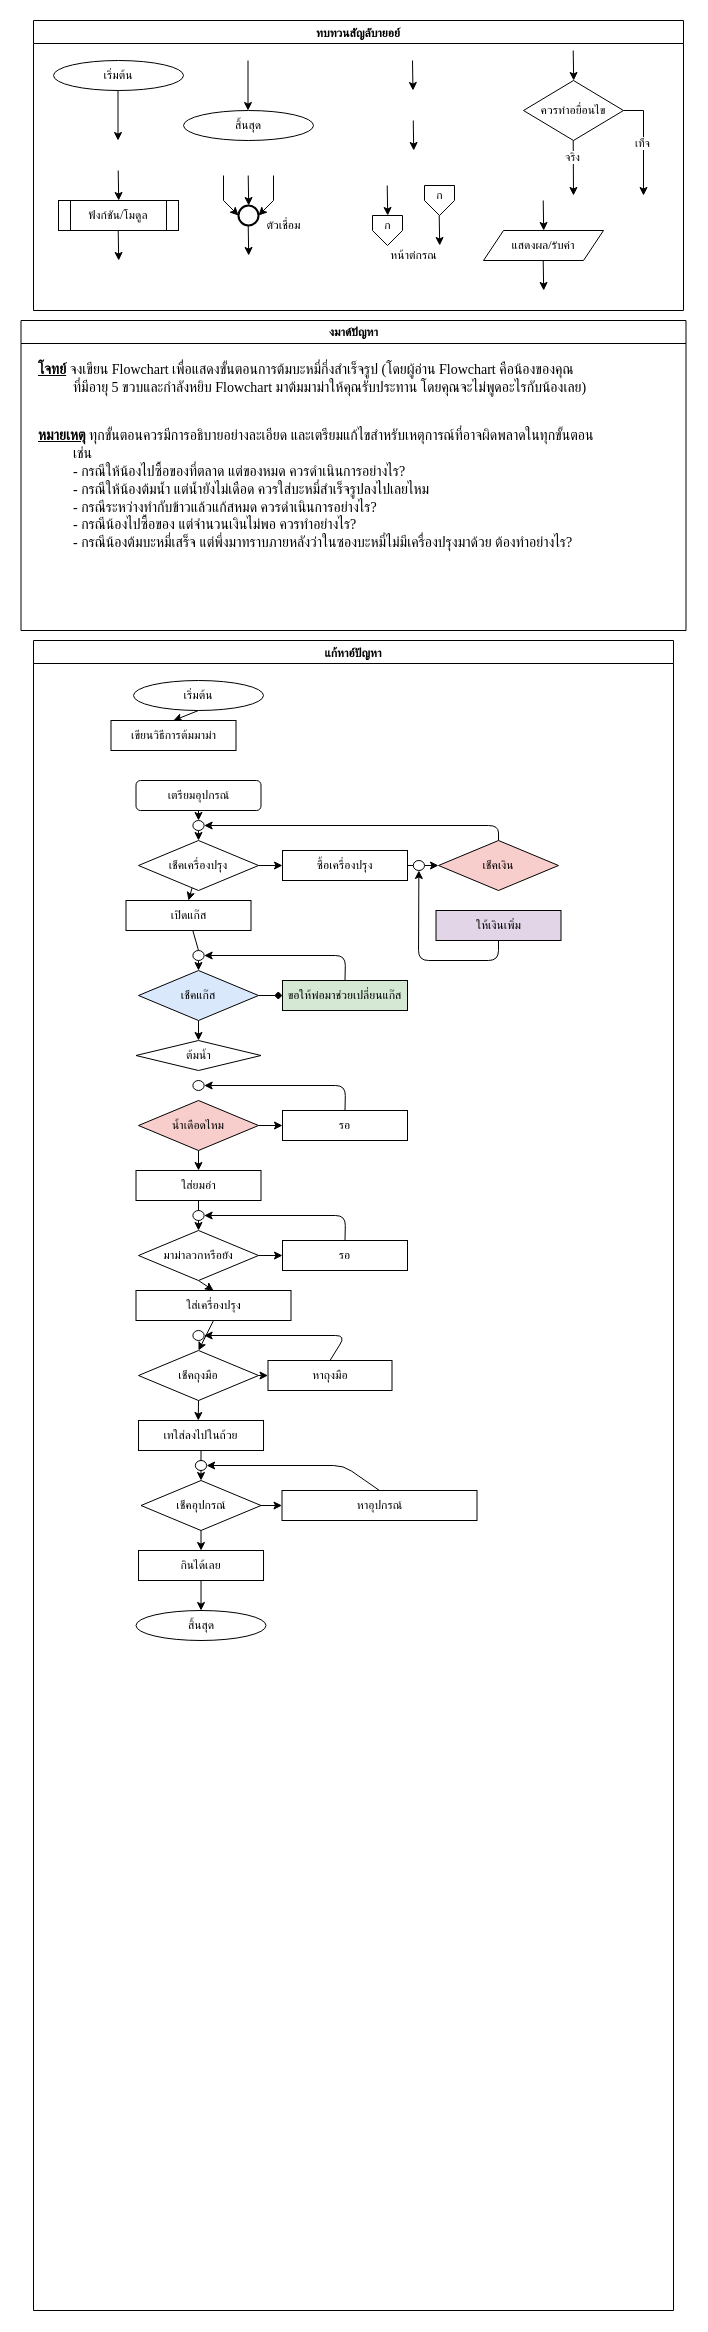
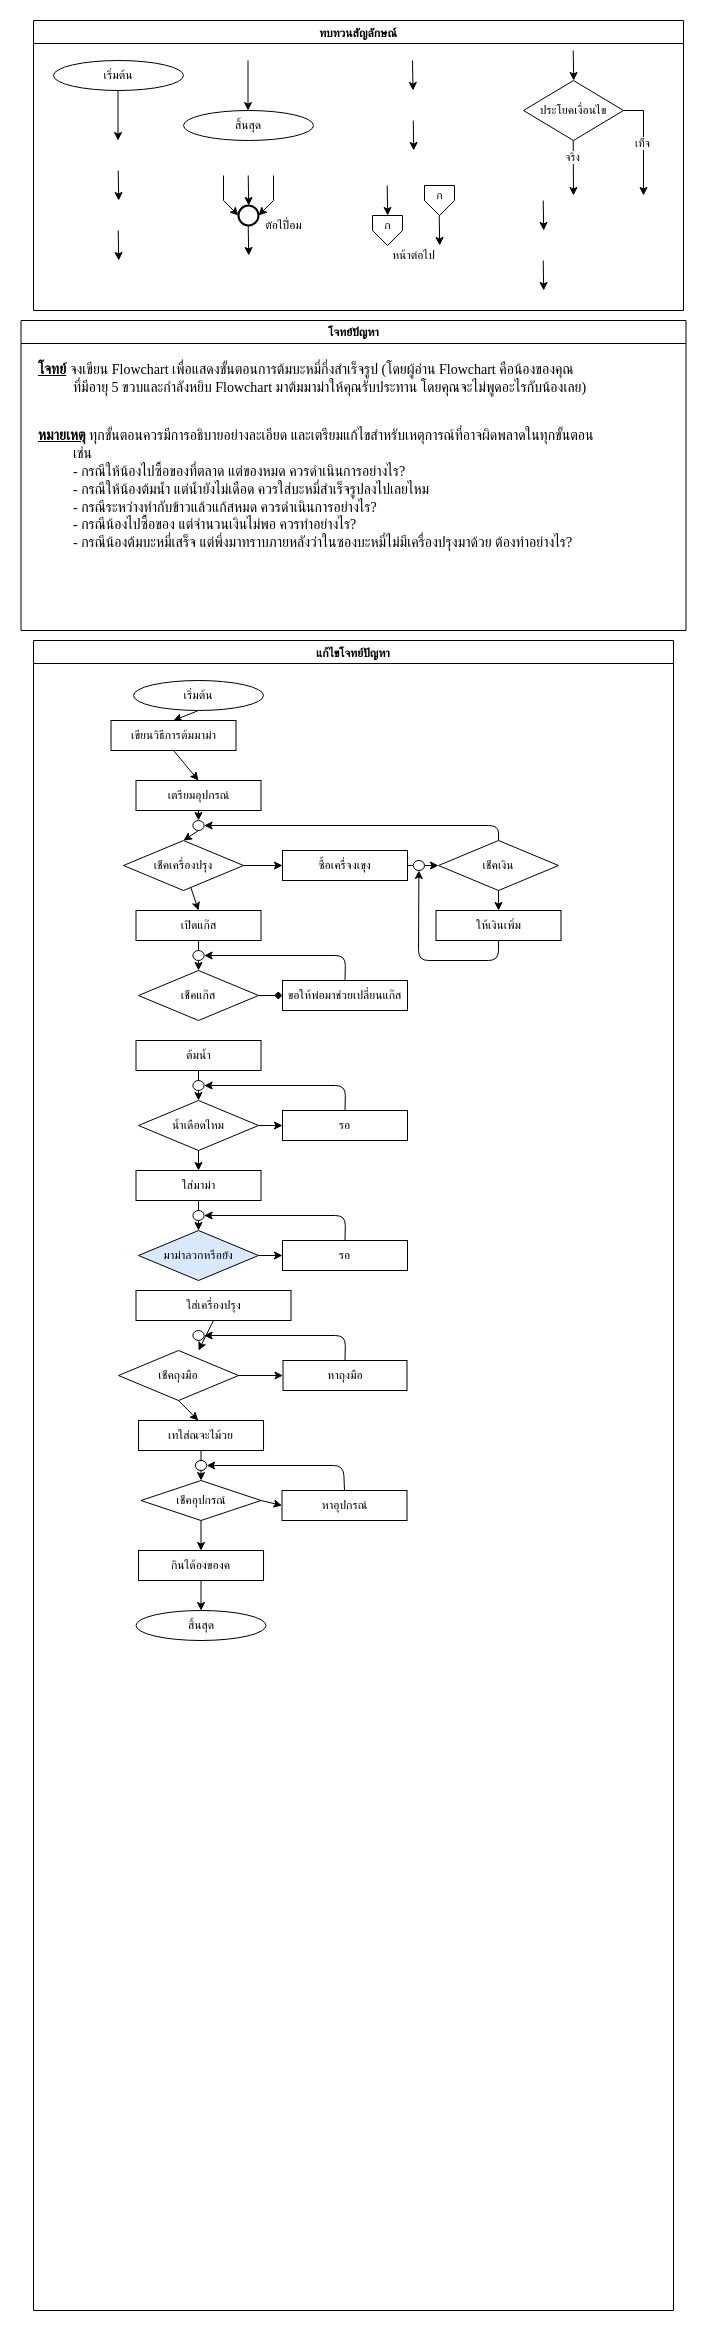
(358, 33) -> (358, 33)
(574, 111) -> (574, 111)
(119, 216) -> none
(284, 226) -> (284, 226)
(544, 246) -> none
(414, 256) -> (414, 256)
(354, 333) -> (354, 333)
(353, 653) -> (353, 653)
none -> (184, 763)
(199, 796) -> (199, 796)
(199, 866) -> (184, 866)
(345, 866) -> (345, 866)
(499, 866) -> (499, 866)
none -> (499, 897)
(189, 916) -> (199, 926)
(499, 926) -> (499, 926)
(199, 996) -> (199, 996)
(345, 996) -> (345, 996)
(199, 1027) -> none
(199, 1056) -> (199, 1056)
none -> (199, 1076)
(199, 1126) -> (199, 1126)
(199, 1186) -> (199, 1186)
(199, 1256) -> (199, 1256)
(203, 1283) -> none
(199, 1376) -> (179, 1376)
(330, 1376) -> (345, 1376)
(201, 1436) -> (201, 1436)
(201, 1506) -> (201, 1501)
(380, 1506) -> (345, 1506)
(201, 1566) -> (201, 1566)
